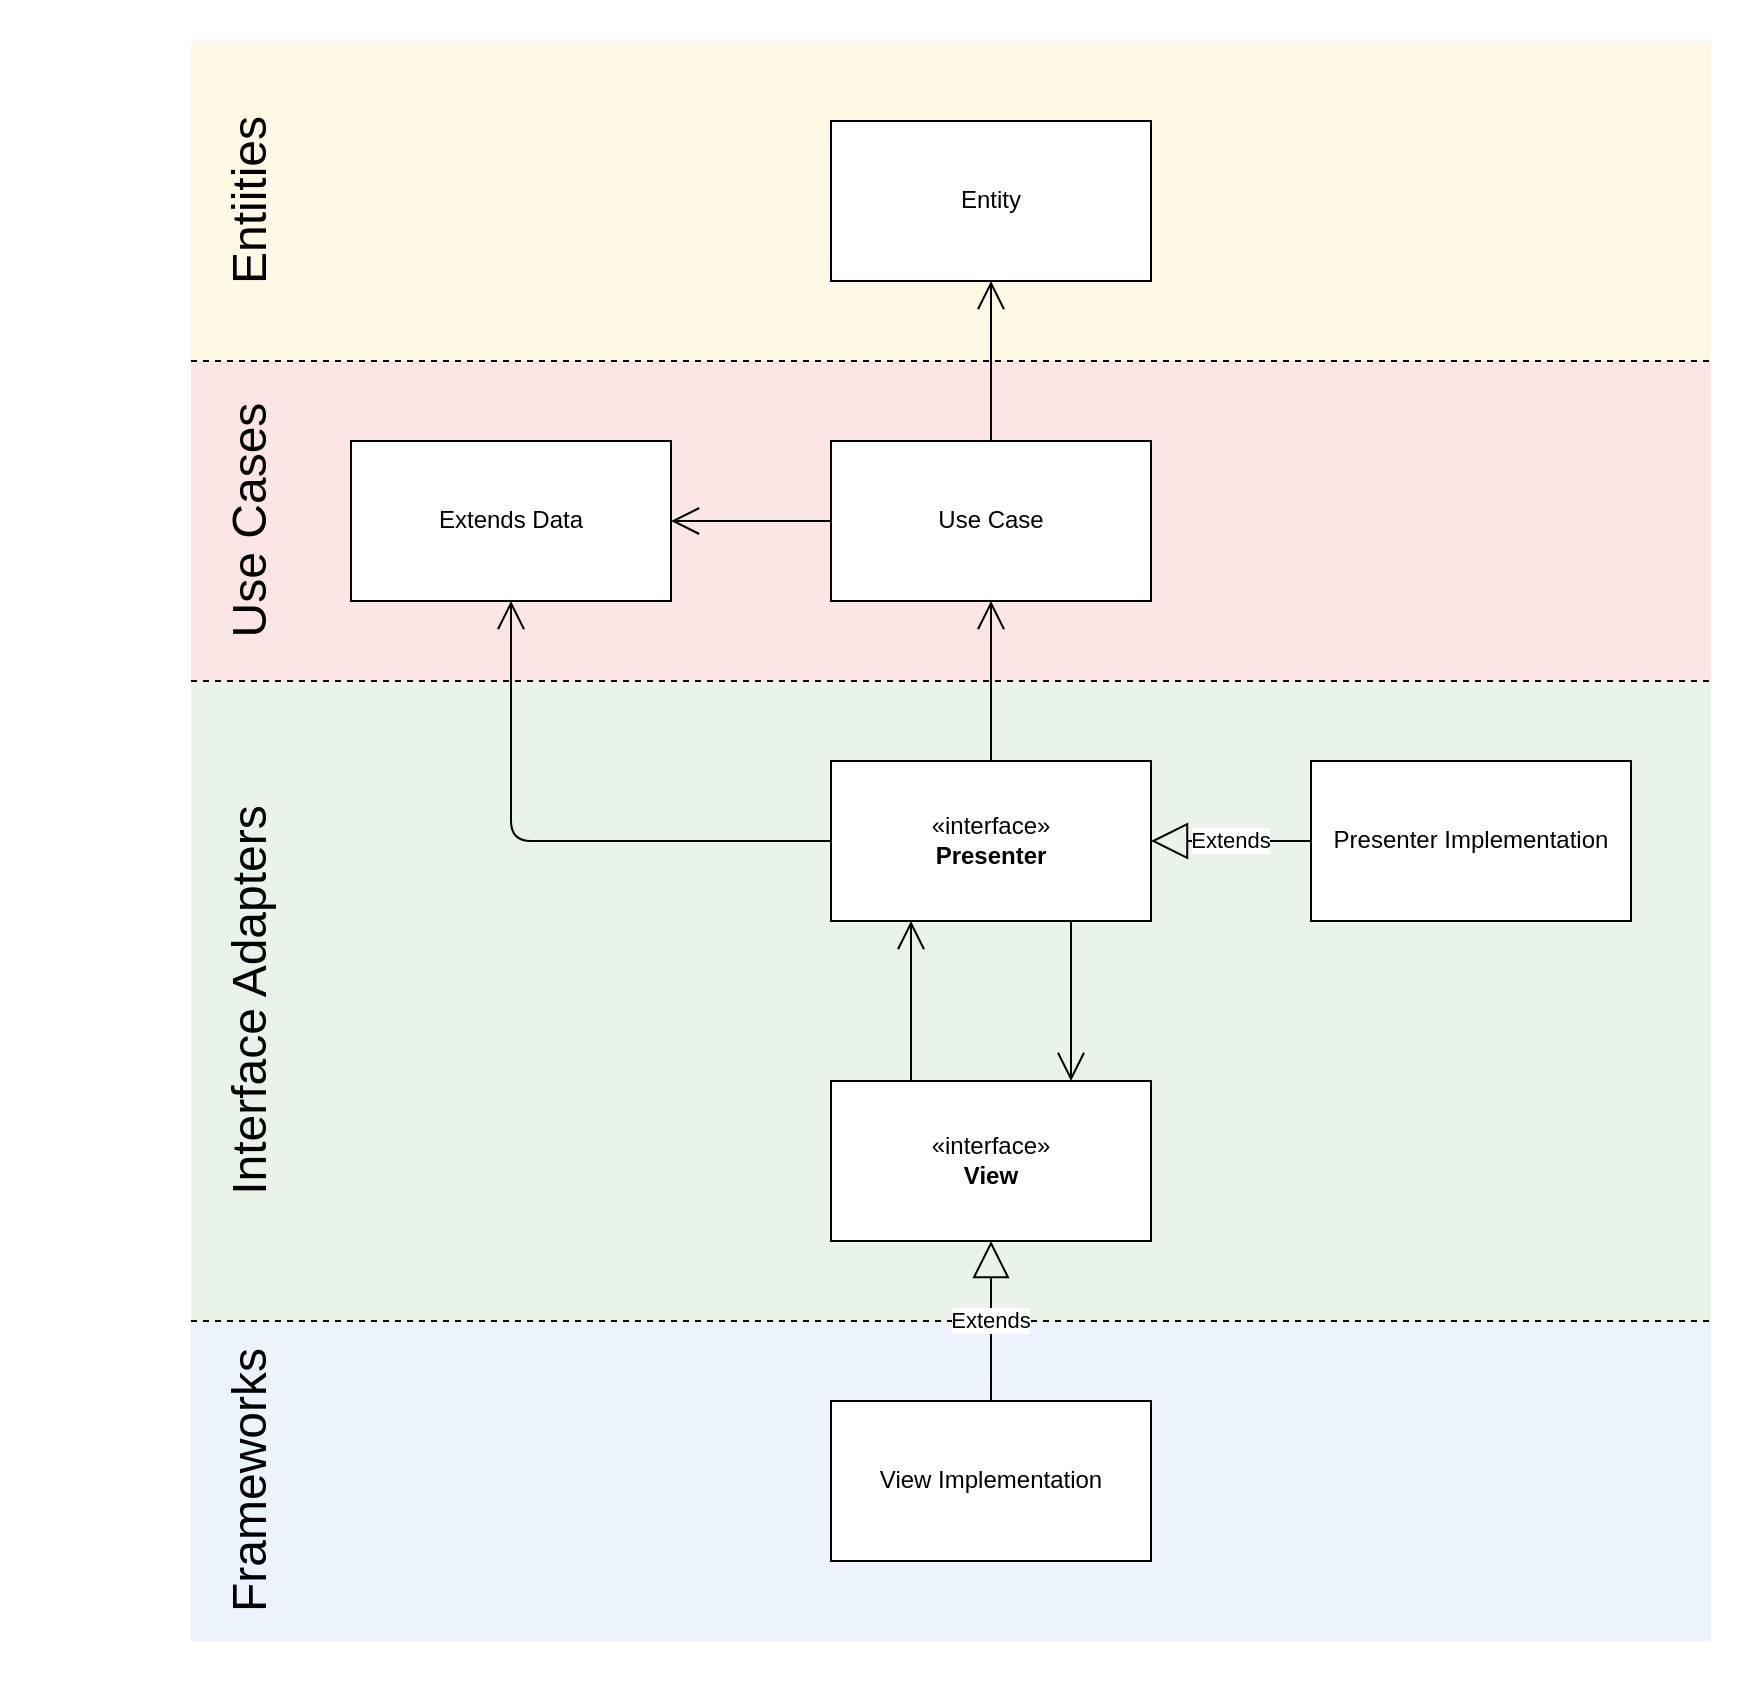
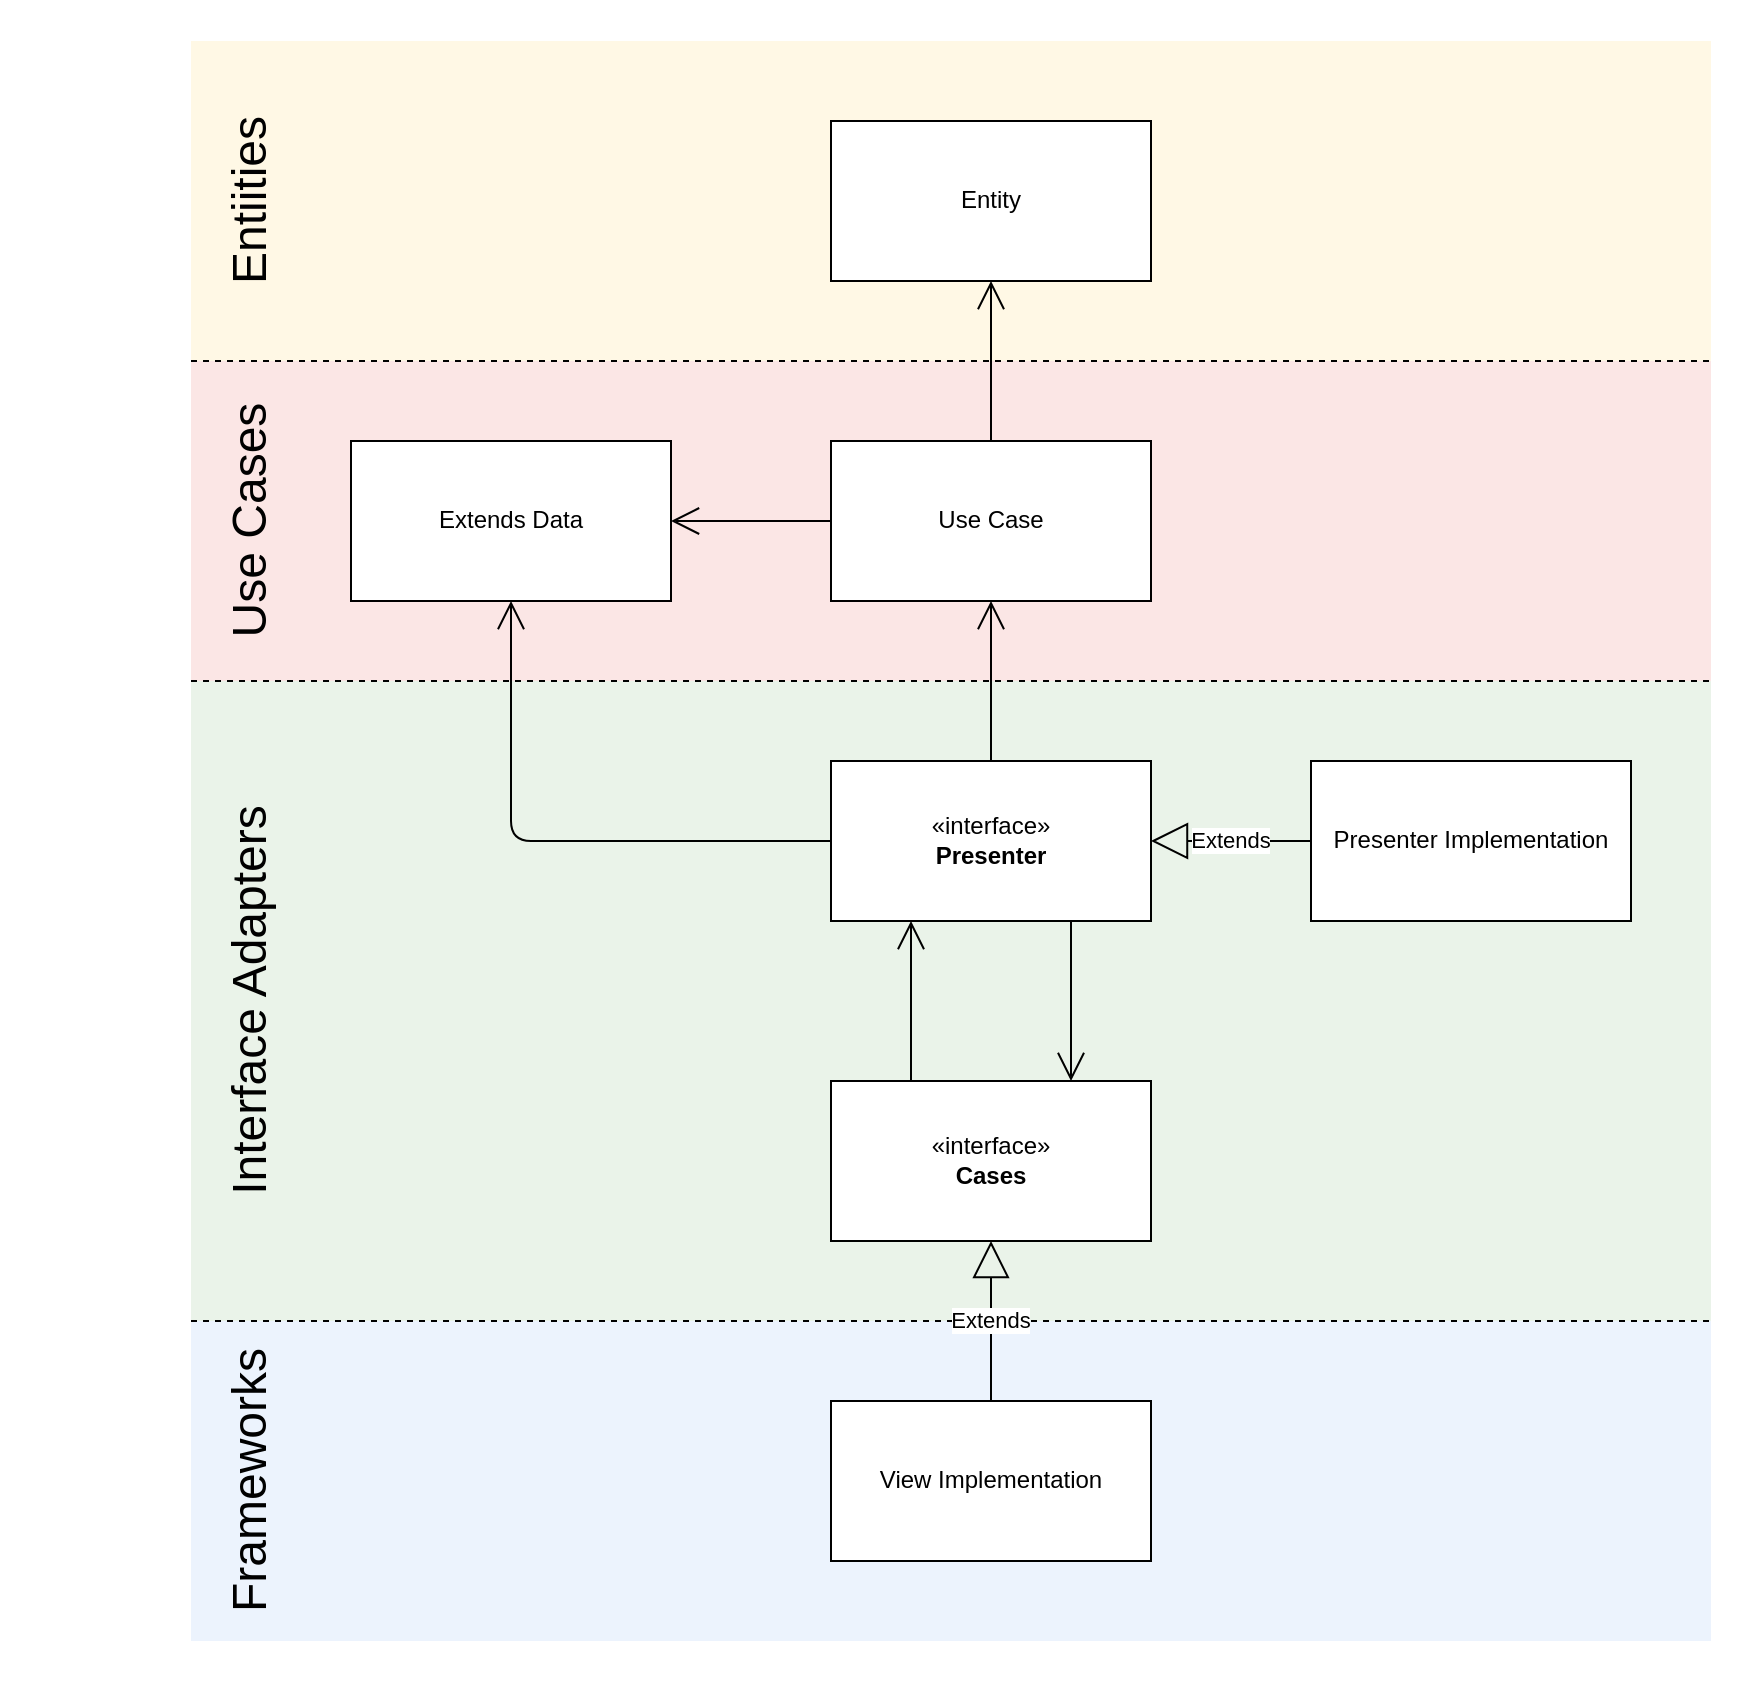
(992, 1161) -> (992, 1161)
